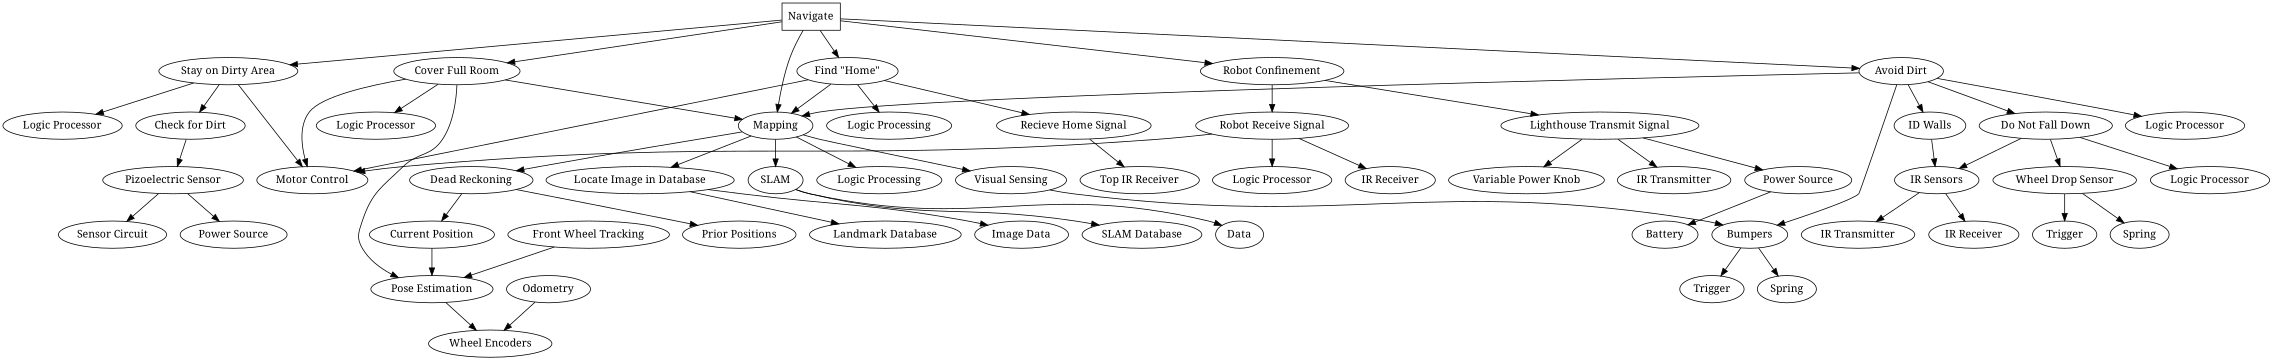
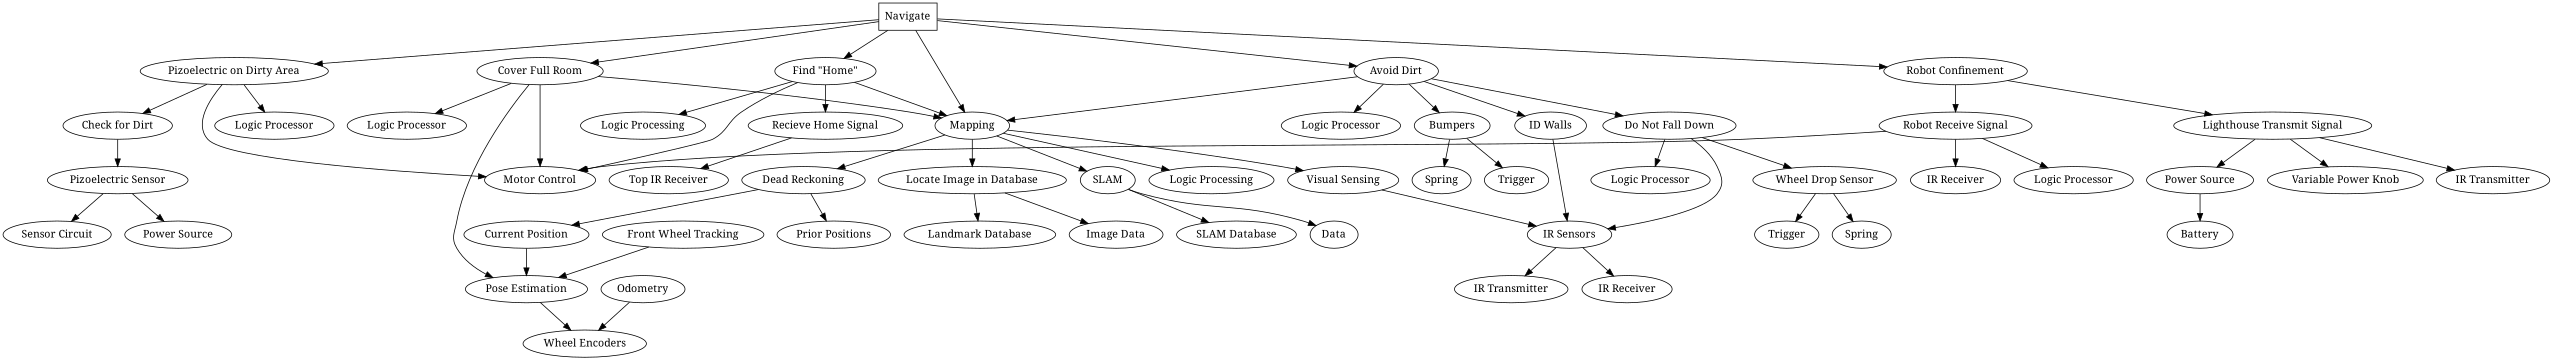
(228, 71) -> (234, 71)
(1383, 204) -> (1455, 207)
